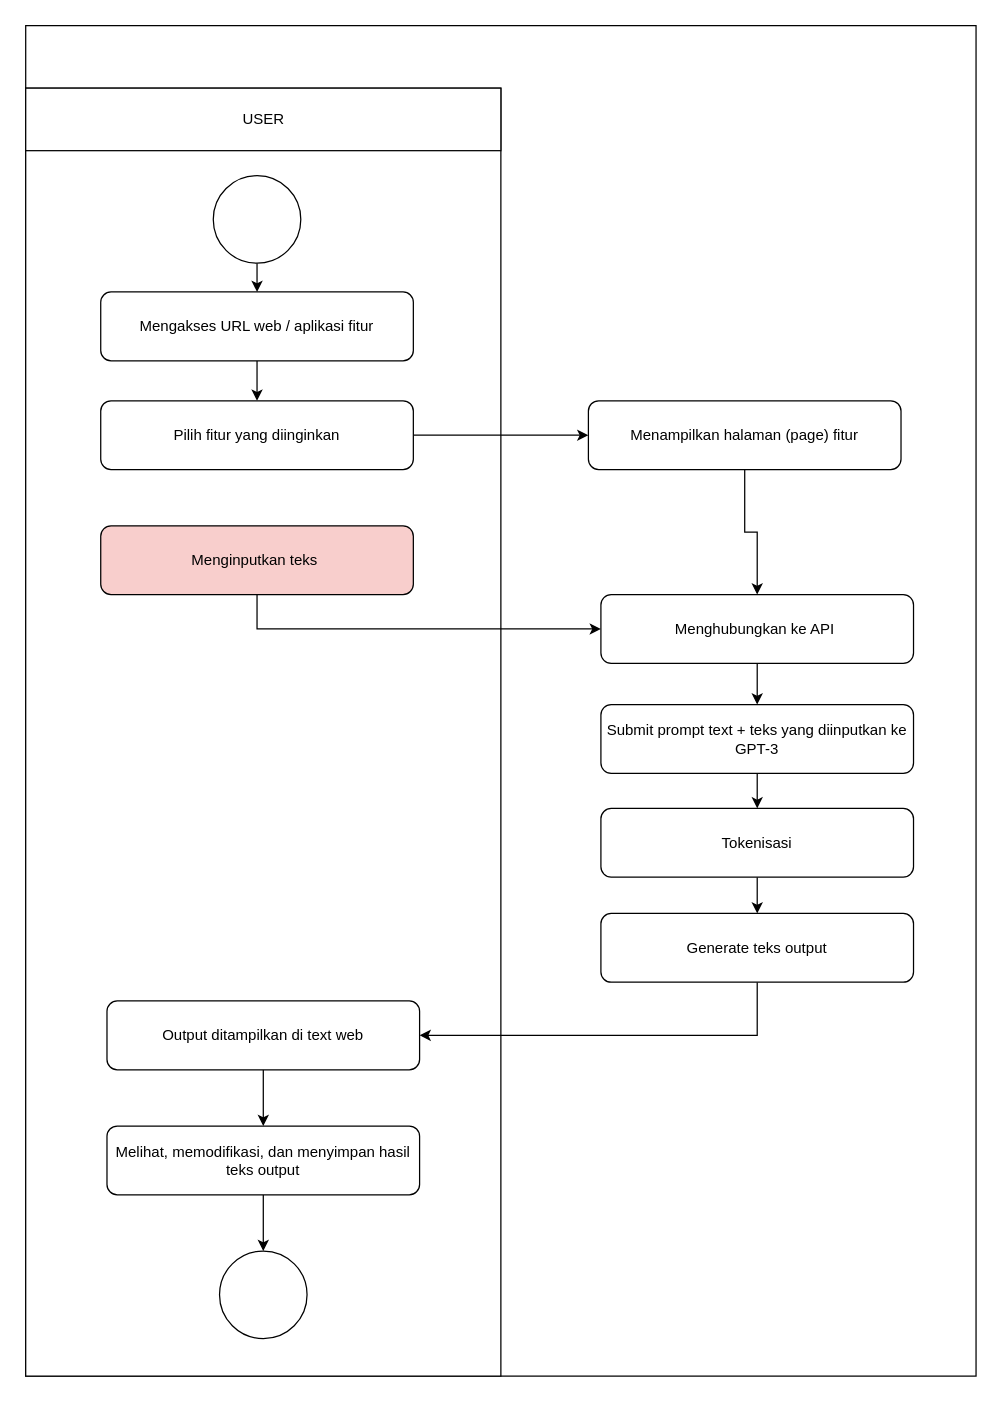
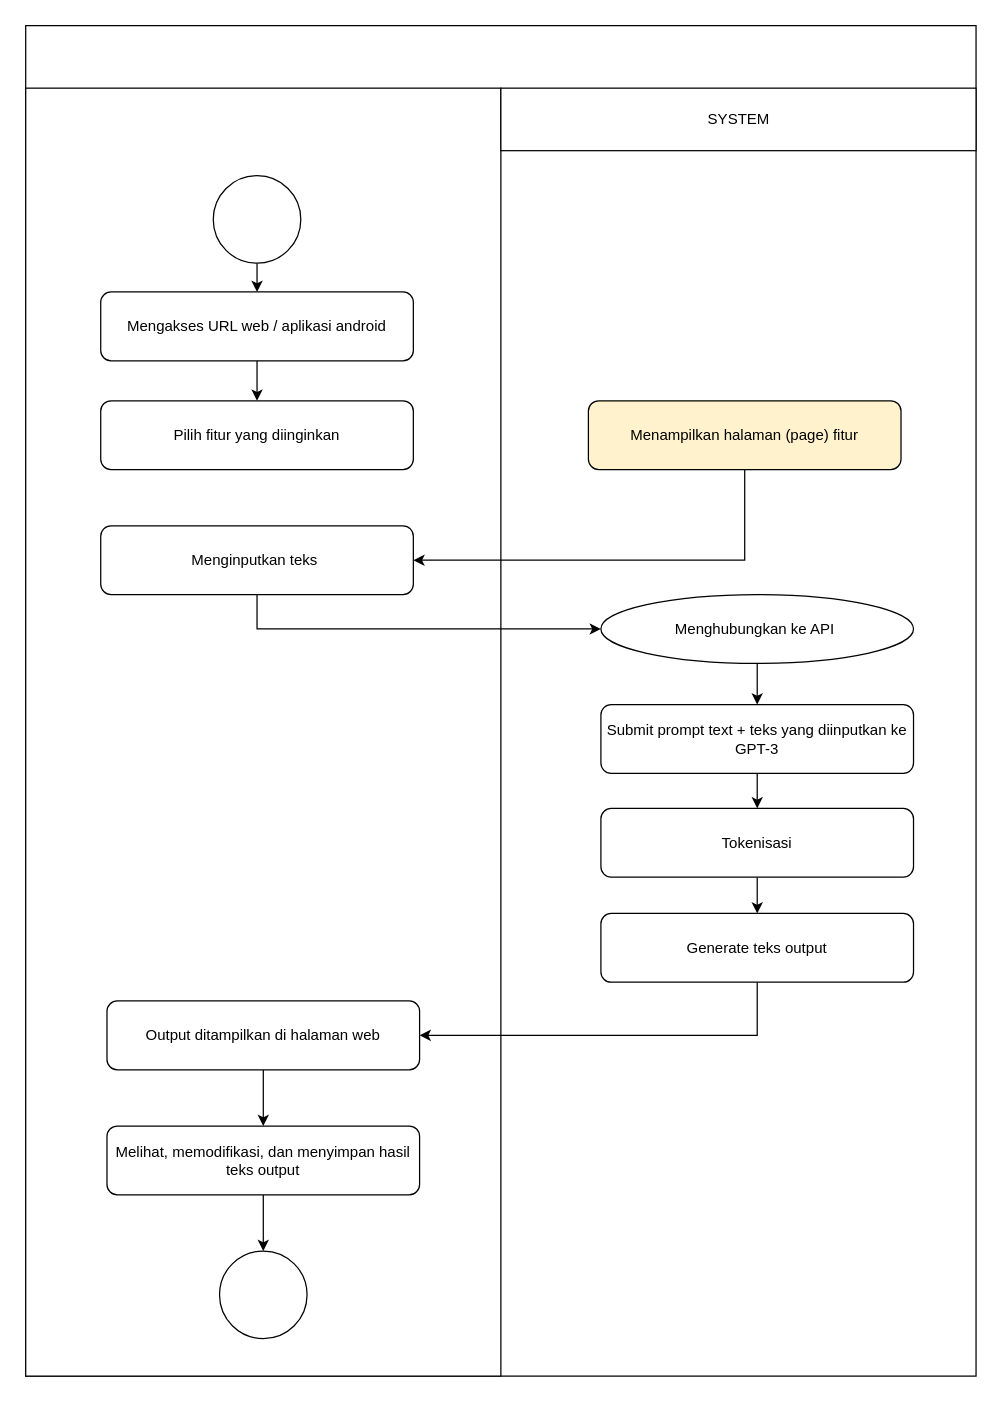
(263, 119) -> none
none -> (738, 119)
(257, 327) -> (257, 327)
(496, 435) -> none
(744, 435) -> (744, 435)
(757, 551) -> (598, 560)
(257, 560) -> (257, 560)
(757, 629) -> (757, 629)
(263, 1036) -> (263, 1036)
